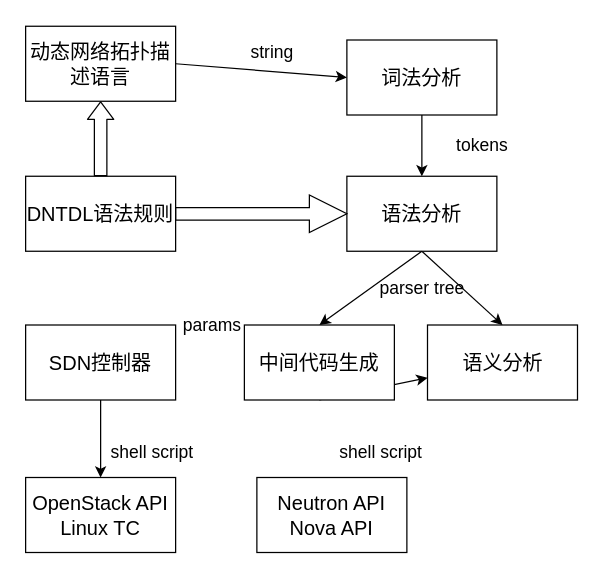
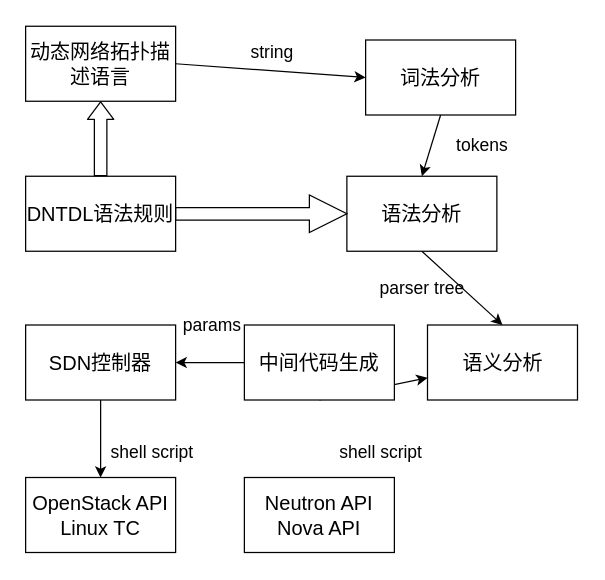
(422, 78) -> (441, 78)
(373, 286) -> none
none -> (214, 363)
(332, 515) -> (319, 515)
